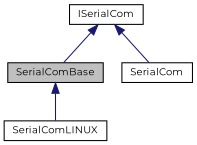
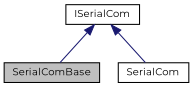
(56, 131) -> none
